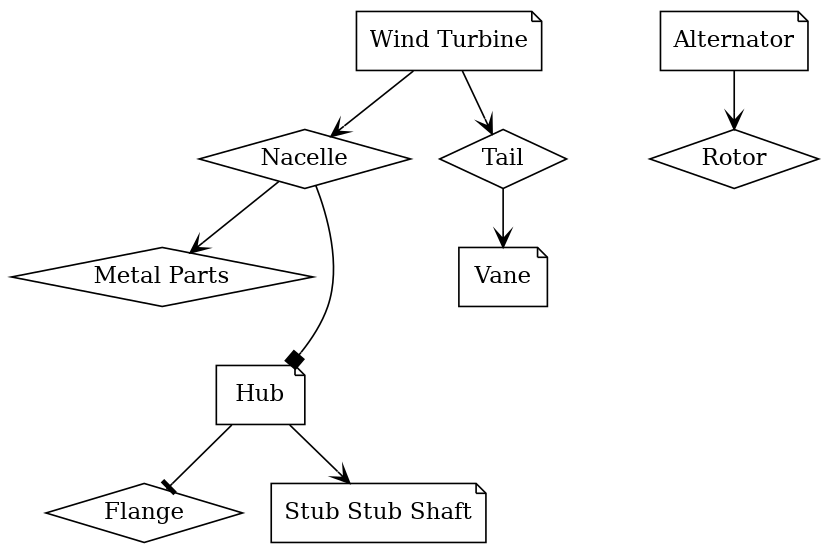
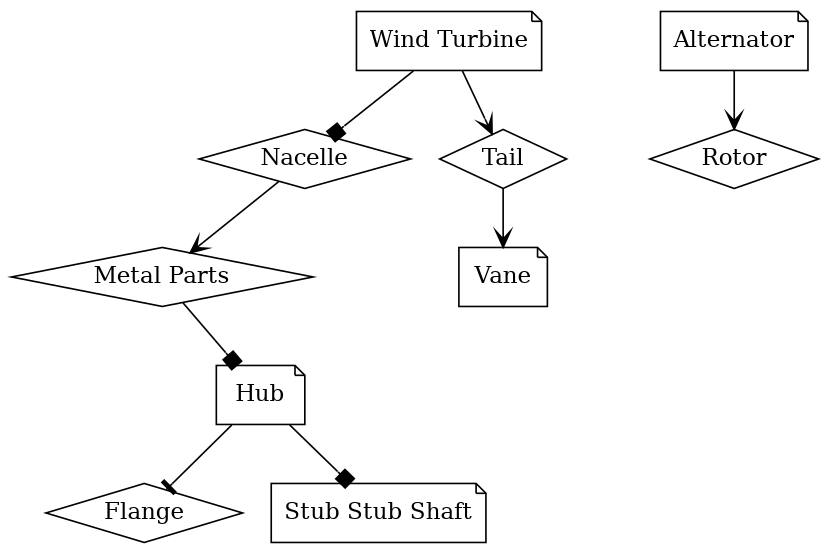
(379, 98) -> (379, 98)
(333, 272) -> (204, 328)
(314, 448) -> (314, 448)
